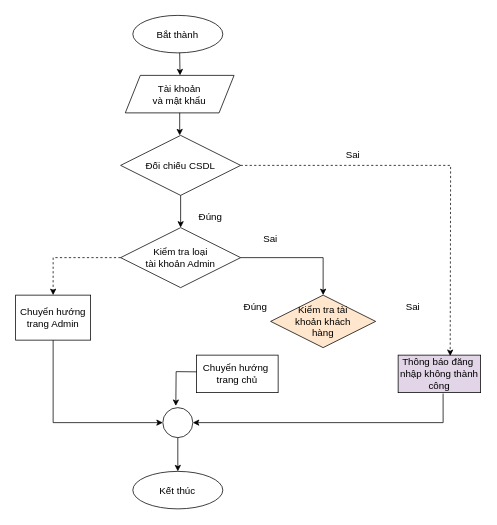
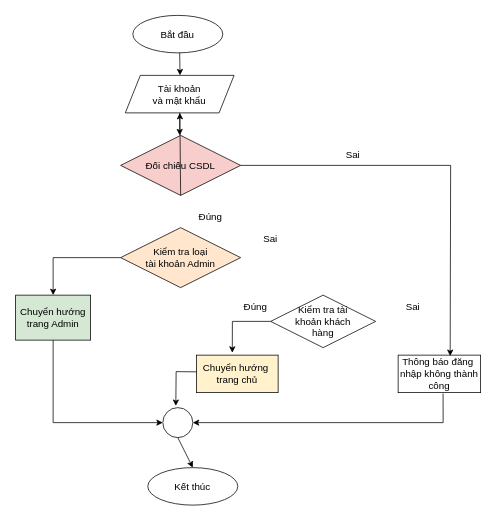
(177, 34) -> (177, 34)
(180, 165) -> (180, 165)
(438, 165) -> (438, 165)
(180, 209) -> (180, 165)
(70, 258) -> (70, 258)
(180, 258) -> (180, 258)
(282, 258) -> none
(53, 318) -> (53, 318)
none -> (238, 321)
(323, 321) -> (323, 321)
(237, 374) -> (237, 374)
(439, 374) -> (439, 374)
(178, 490) -> (193, 486)
